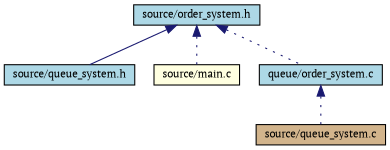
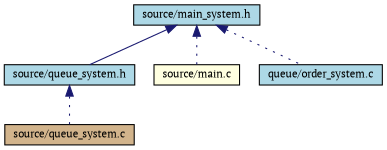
(197, 15) -> (197, 15)
(321, 110) -> (70, 110)
